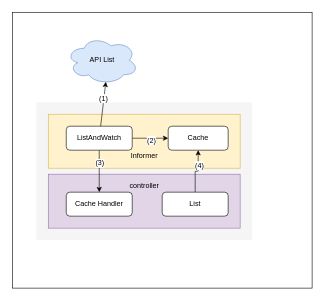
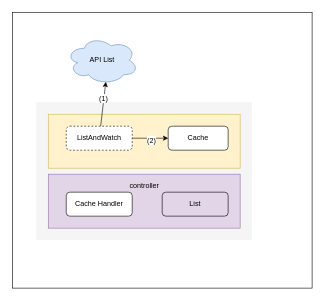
(99, 138) -> (99, 138)
(144, 156) -> none
(99, 163) -> none
(198, 165) -> none
(195, 204) -> (195, 204)
